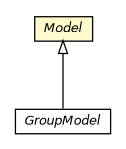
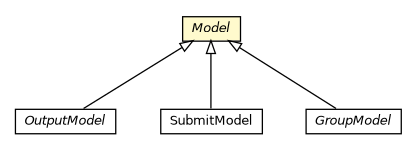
none -> (66, 121)
none -> (211, 121)
